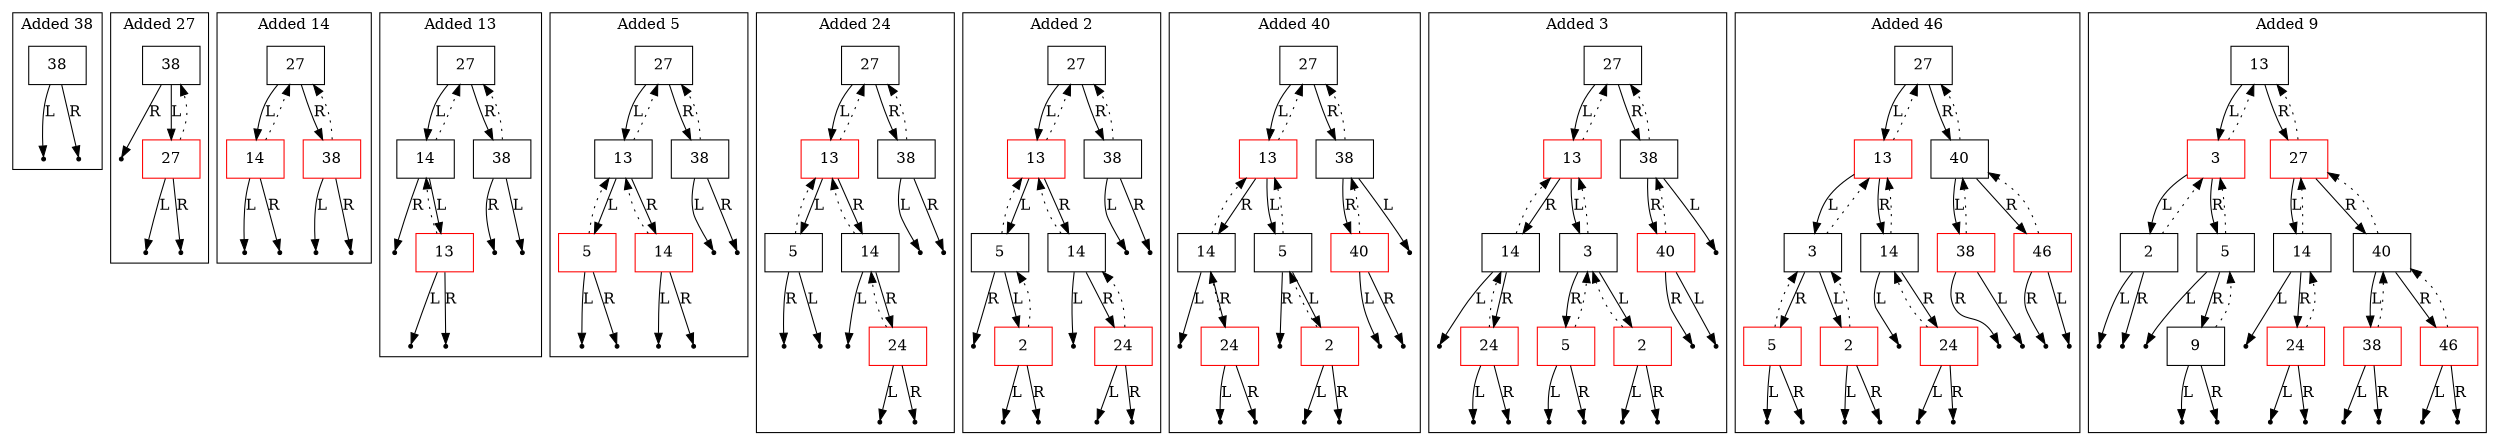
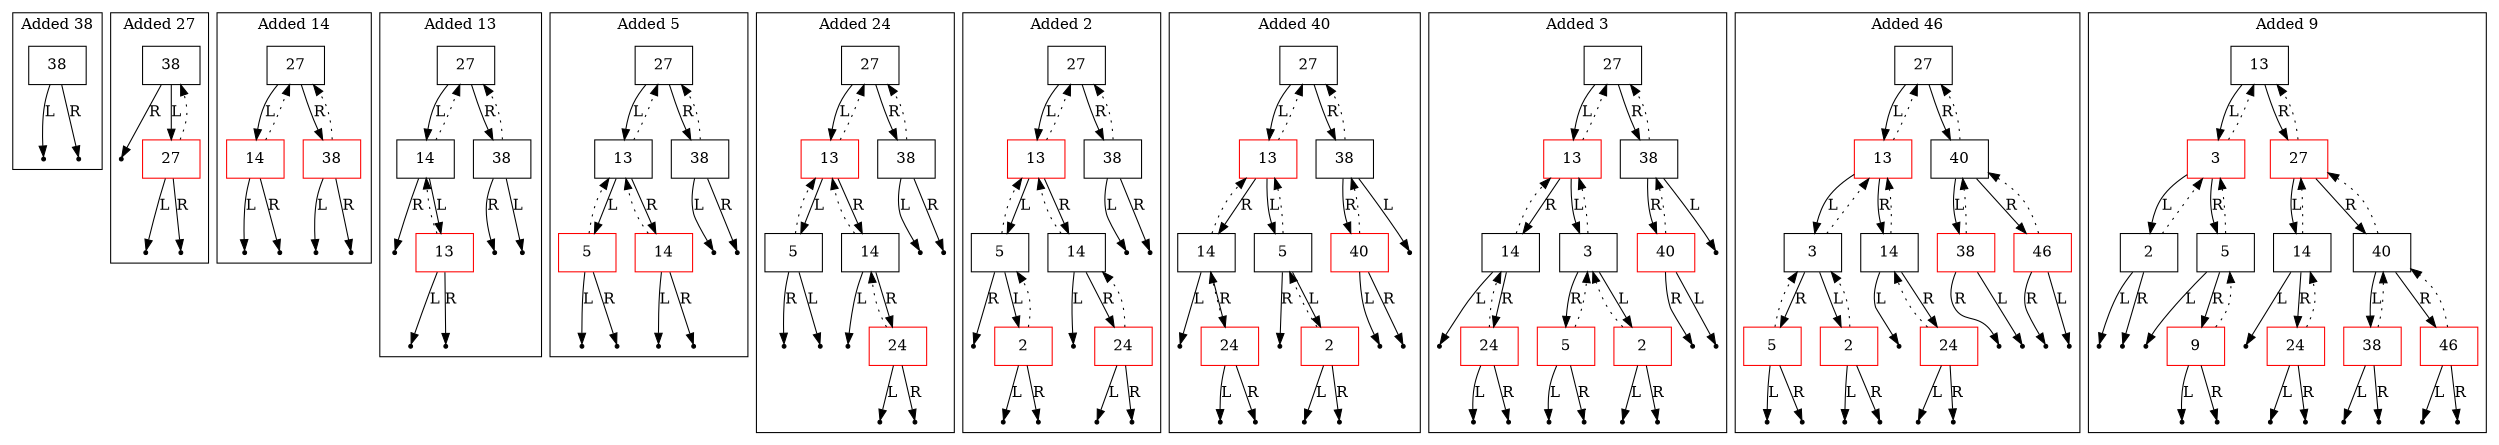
(2196, 346) -> (2196, 346)
